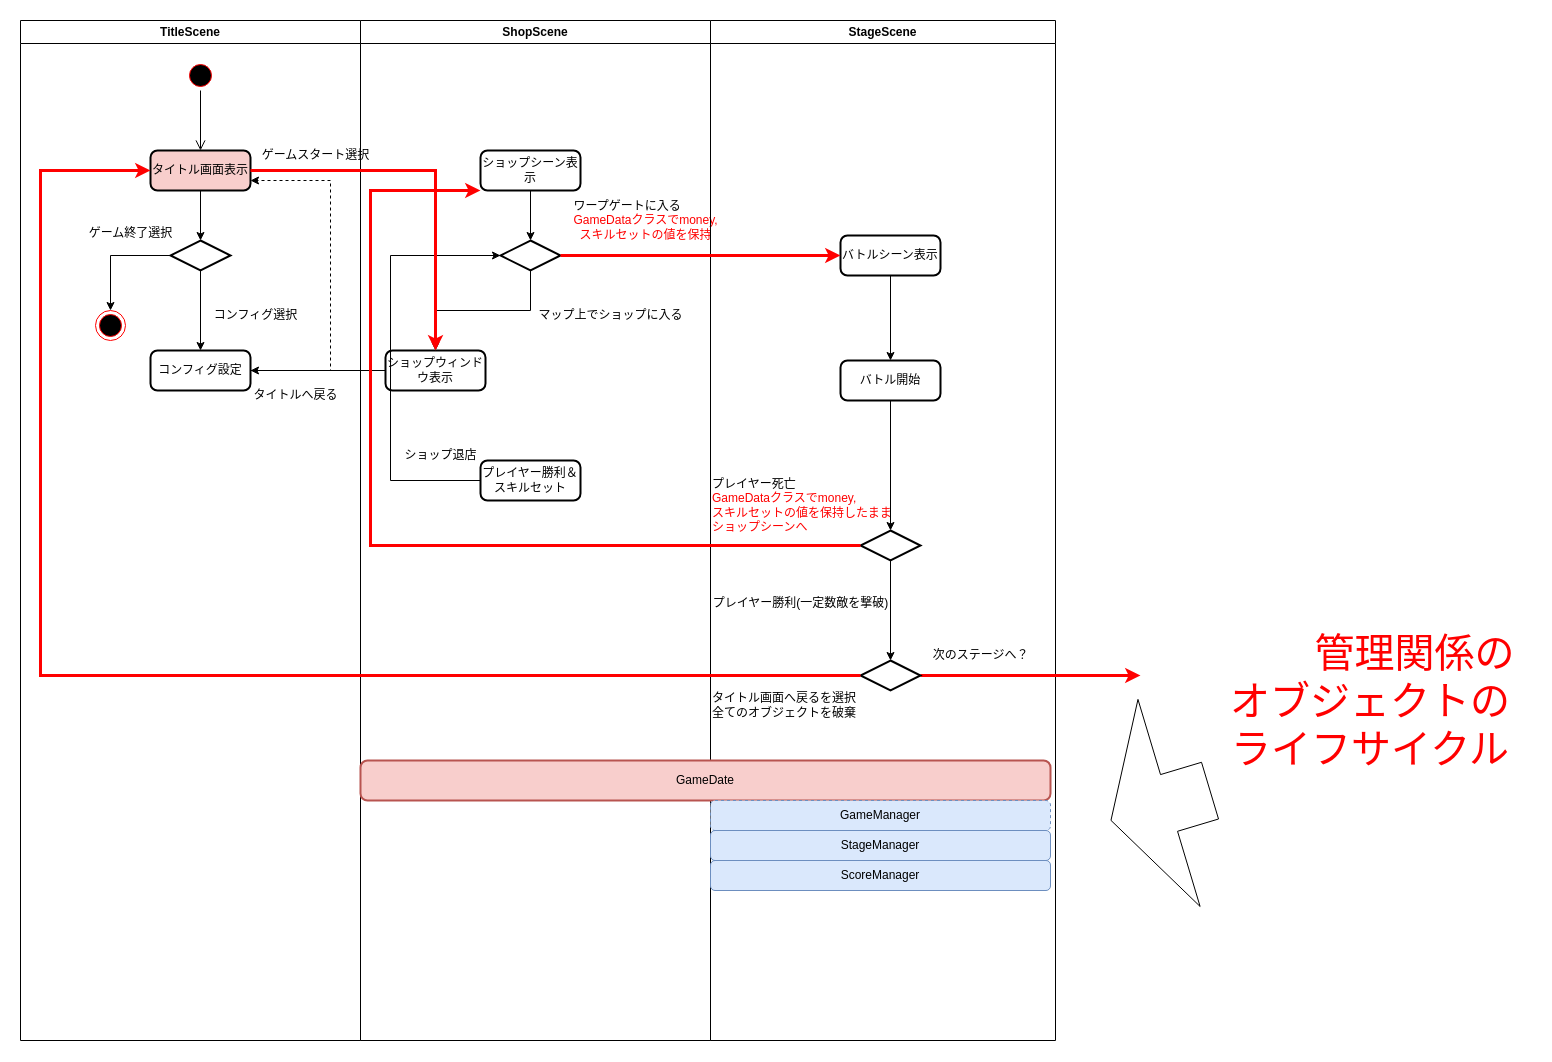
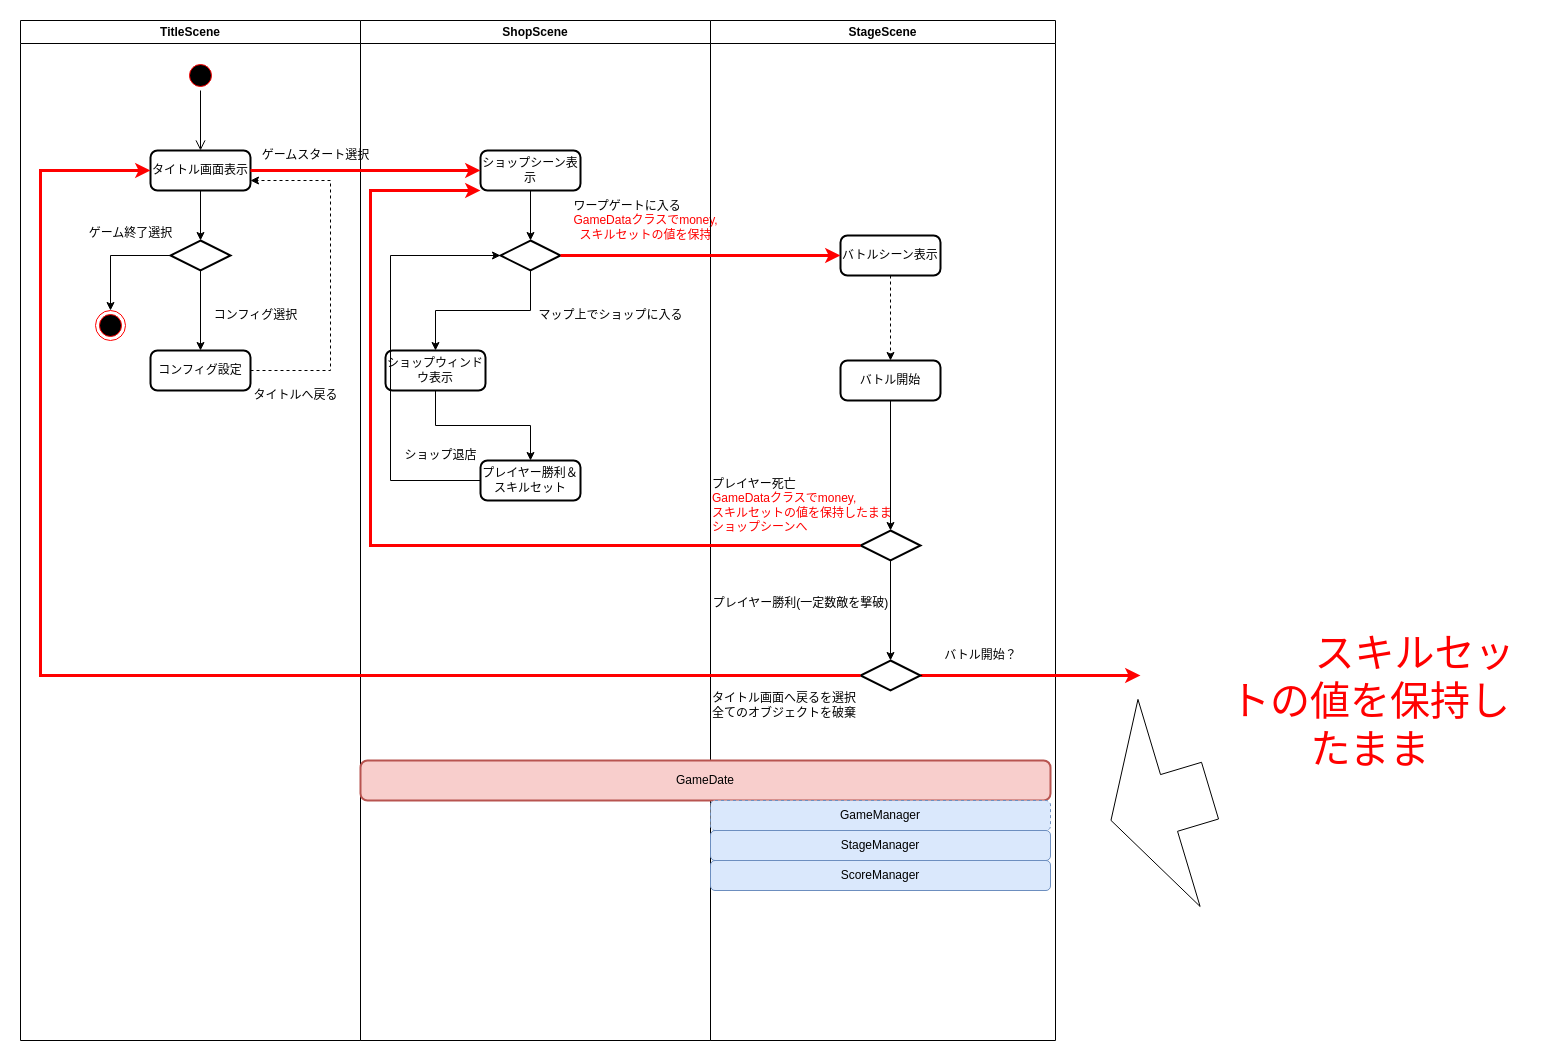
(201, 171) -> (201, 171)
(436, 237) -> (451, 171)
(891, 315) -> (891, 315)
(358, 371) -> (480, 426)
(981, 656) -> (981, 656)
(1371, 701) -> (1371, 701)
